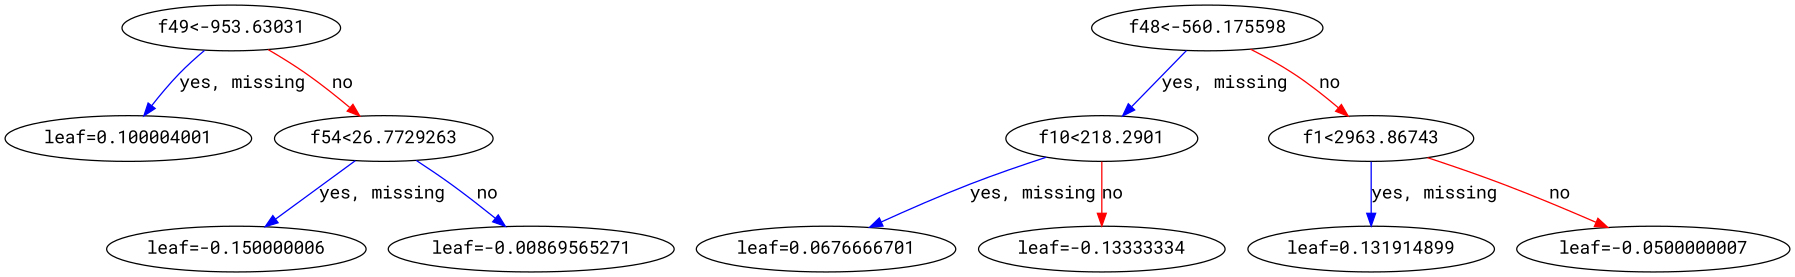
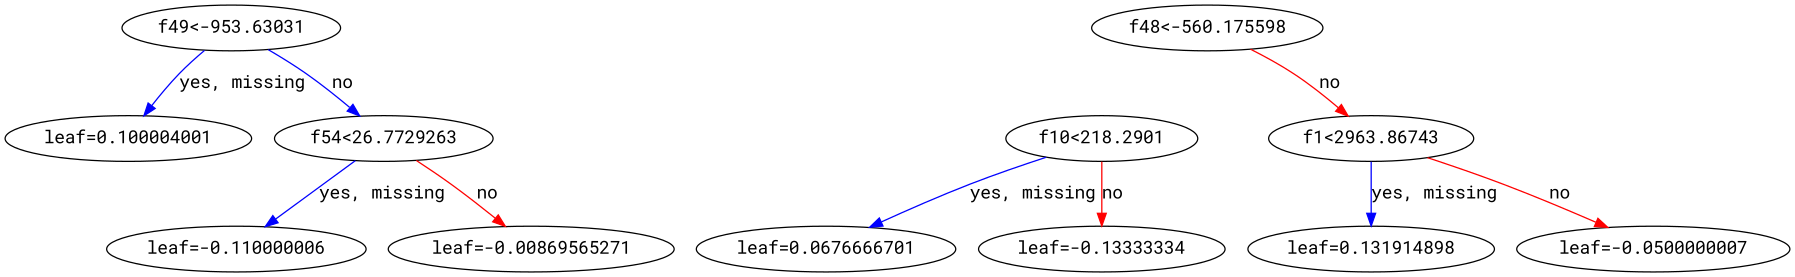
(310, 77) -> (310, 77)
(1159, 79) -> none
(457, 188) -> (457, 188)
(236, 249) -> (236, 249)
(1371, 249) -> (1371, 249)
